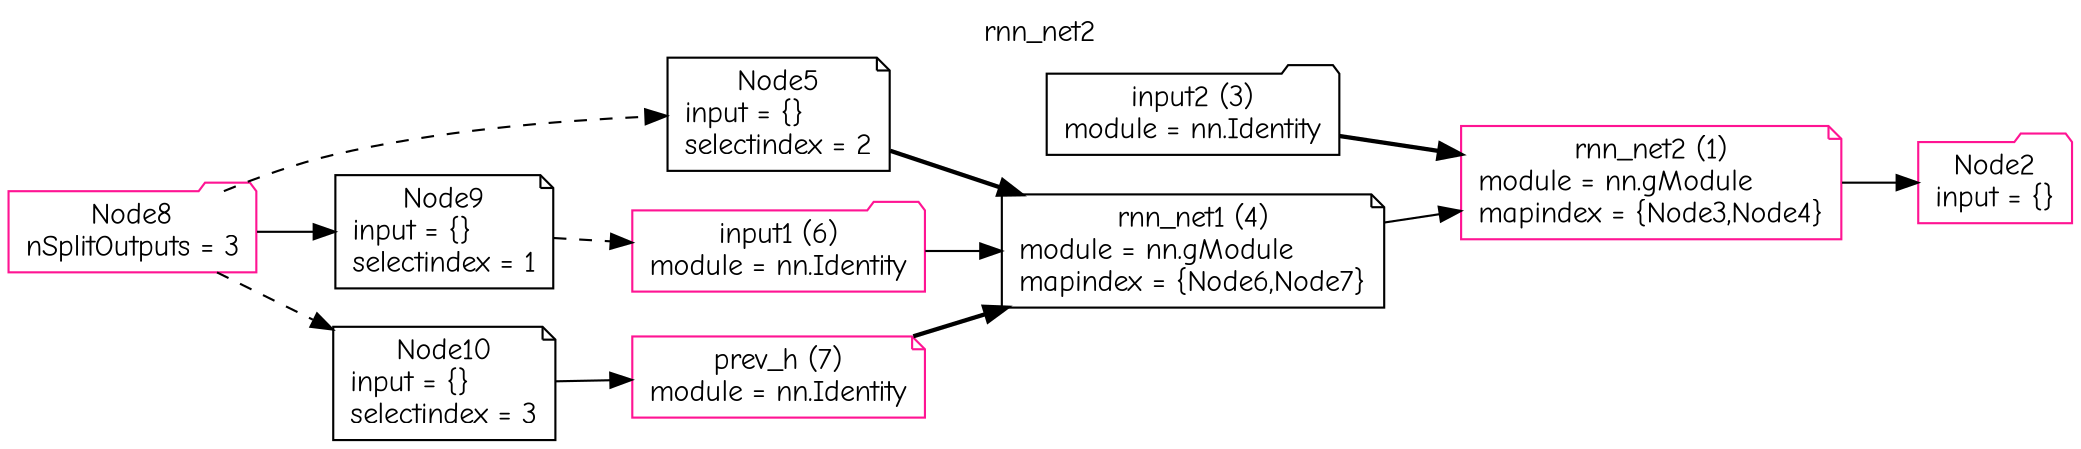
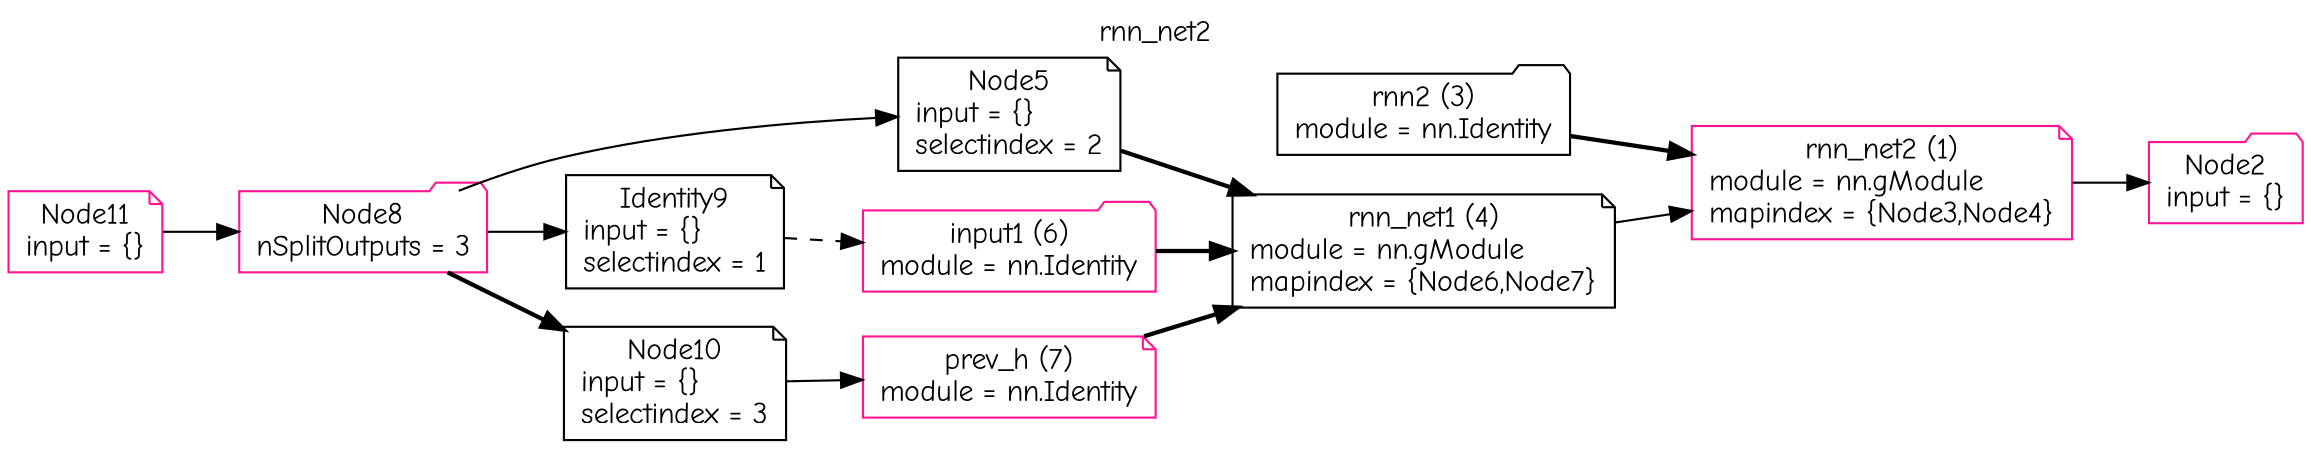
(1193, 114) -> (1424, 114)
(431, 137) -> (664, 138)
none -> (85, 232)
(444, 232) -> (675, 232)
(953, 251) -> (1183, 251)
(265, 296) -> (496, 296)
